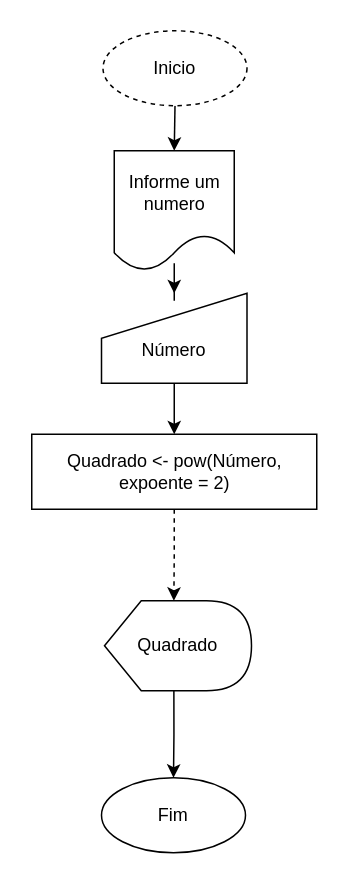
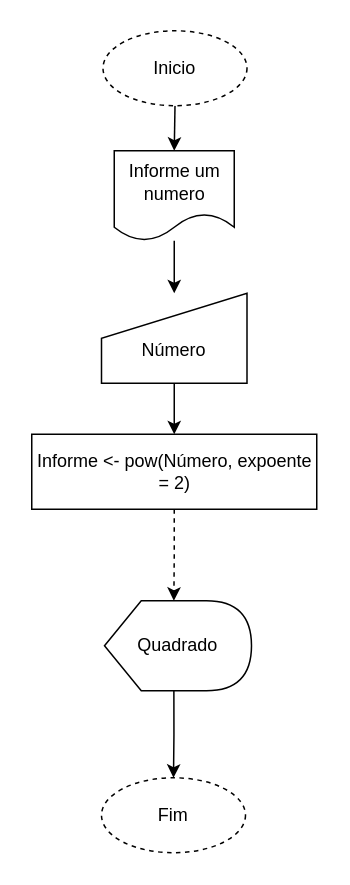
(174, 211) -> (174, 196)
(175, 472) -> (175, 472)
(173, 815) -> (173, 815)
